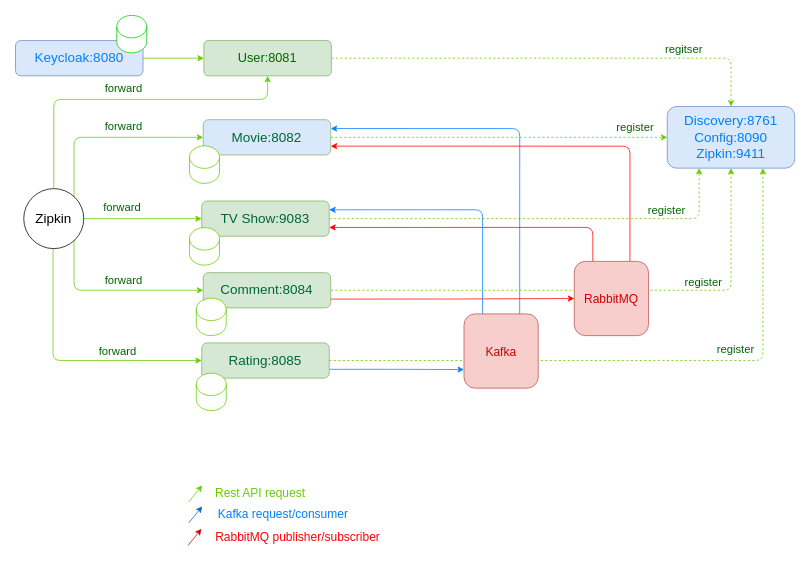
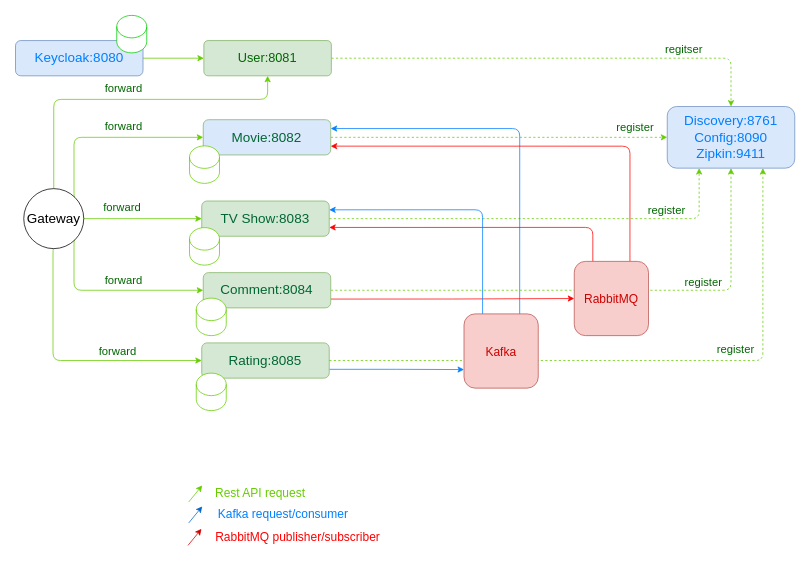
(54, 219) -> (54, 219)
(265, 219) -> (265, 219)
